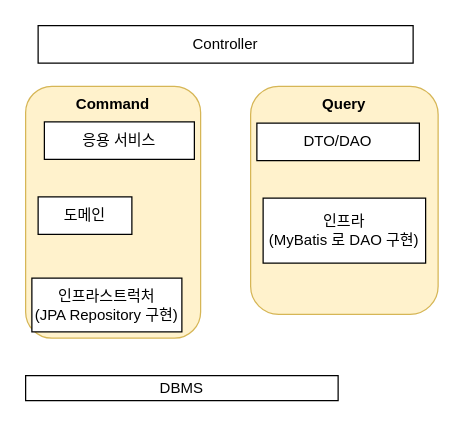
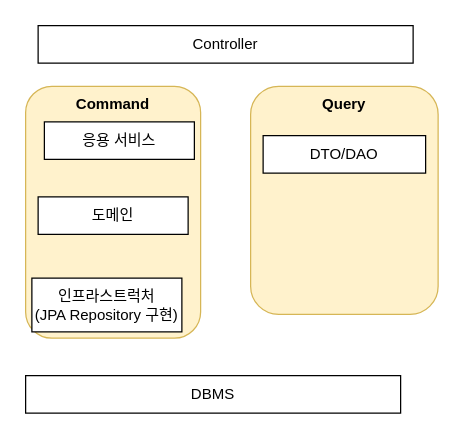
(338, 142) -> (344, 154)
(85, 216) -> (113, 216)
(344, 231) -> none
(182, 388) -> (213, 394)
